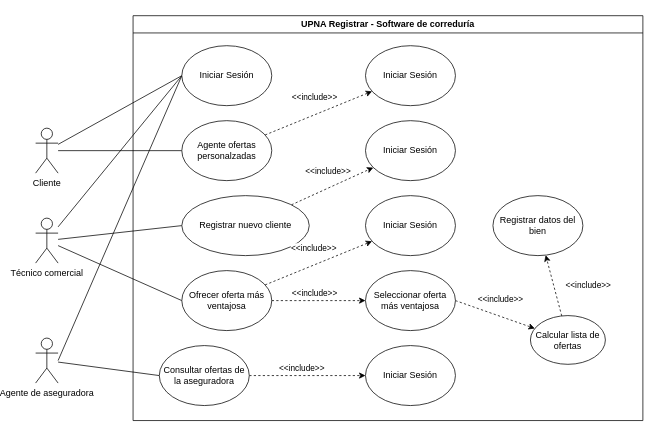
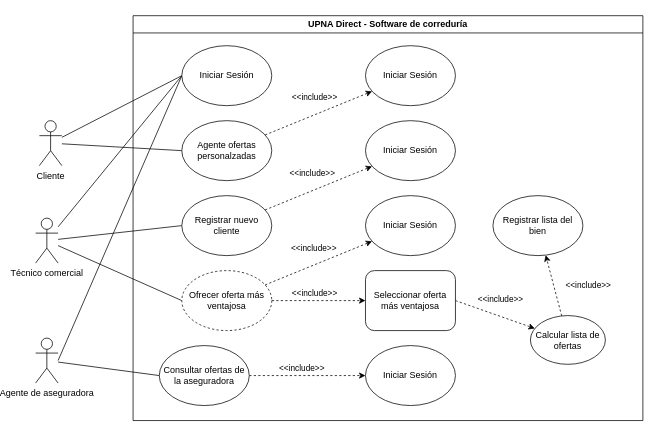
(388, 24) -> (388, 24)
(47, 150) -> (51, 143)
(246, 225) -> (227, 225)
(538, 225) -> (538, 225)
(227, 300) -> (227, 300)
(411, 300) -> (411, 300)
